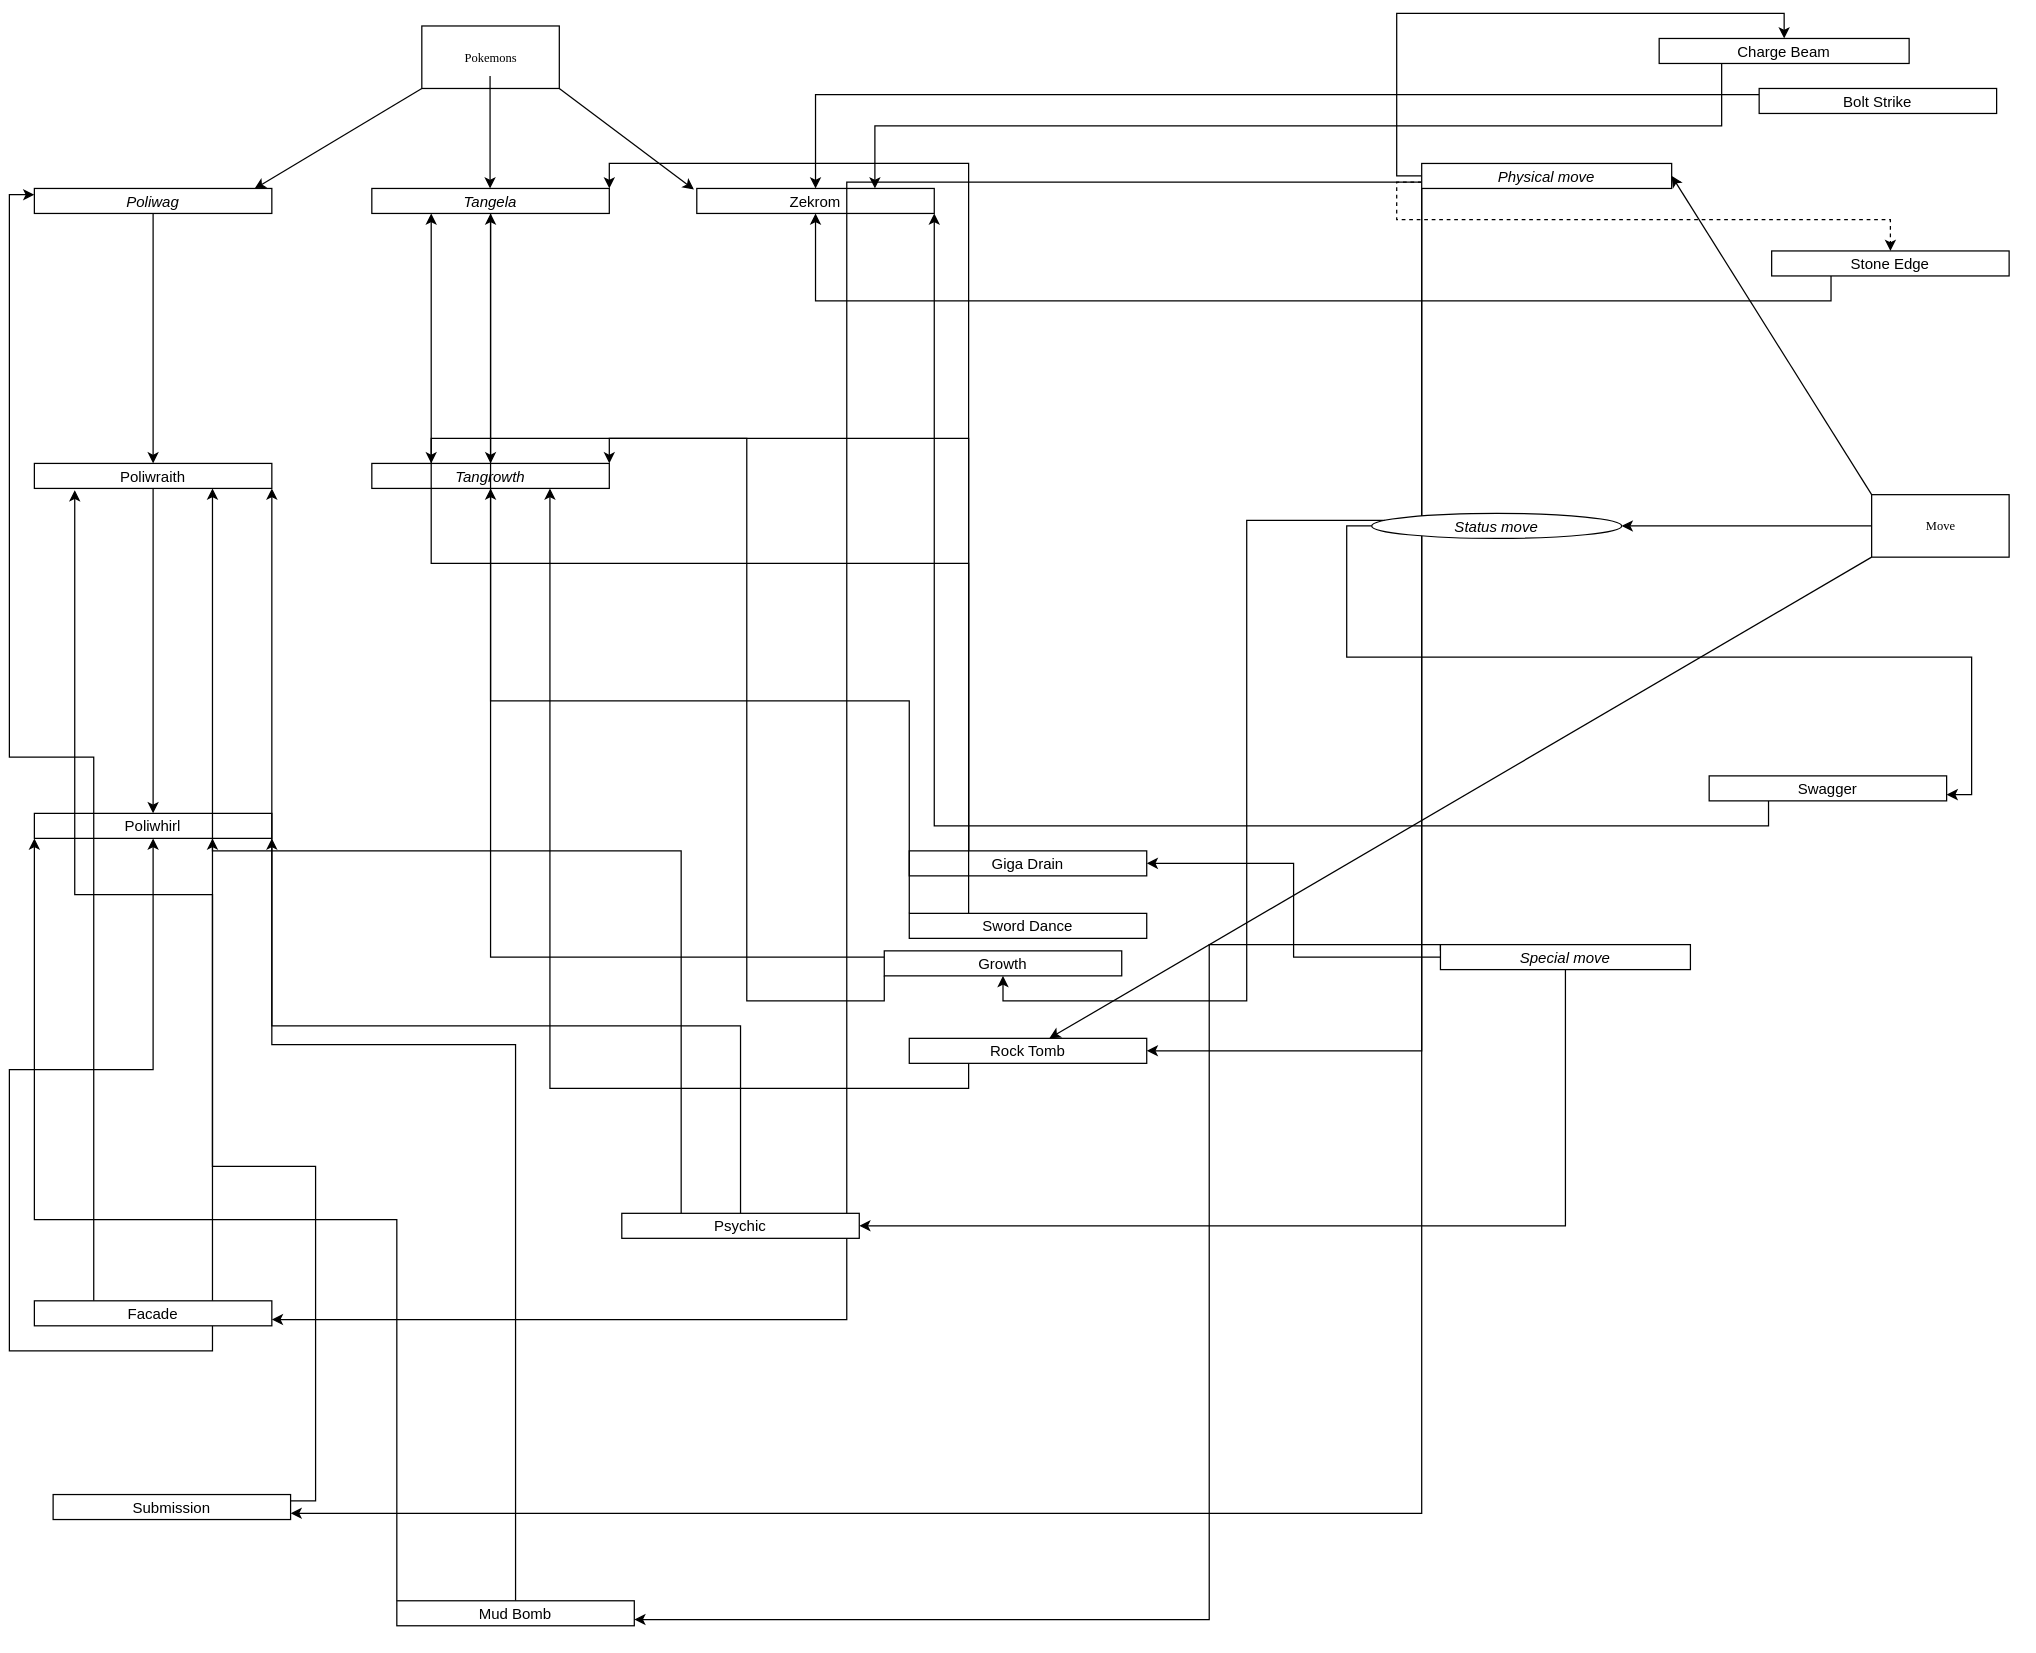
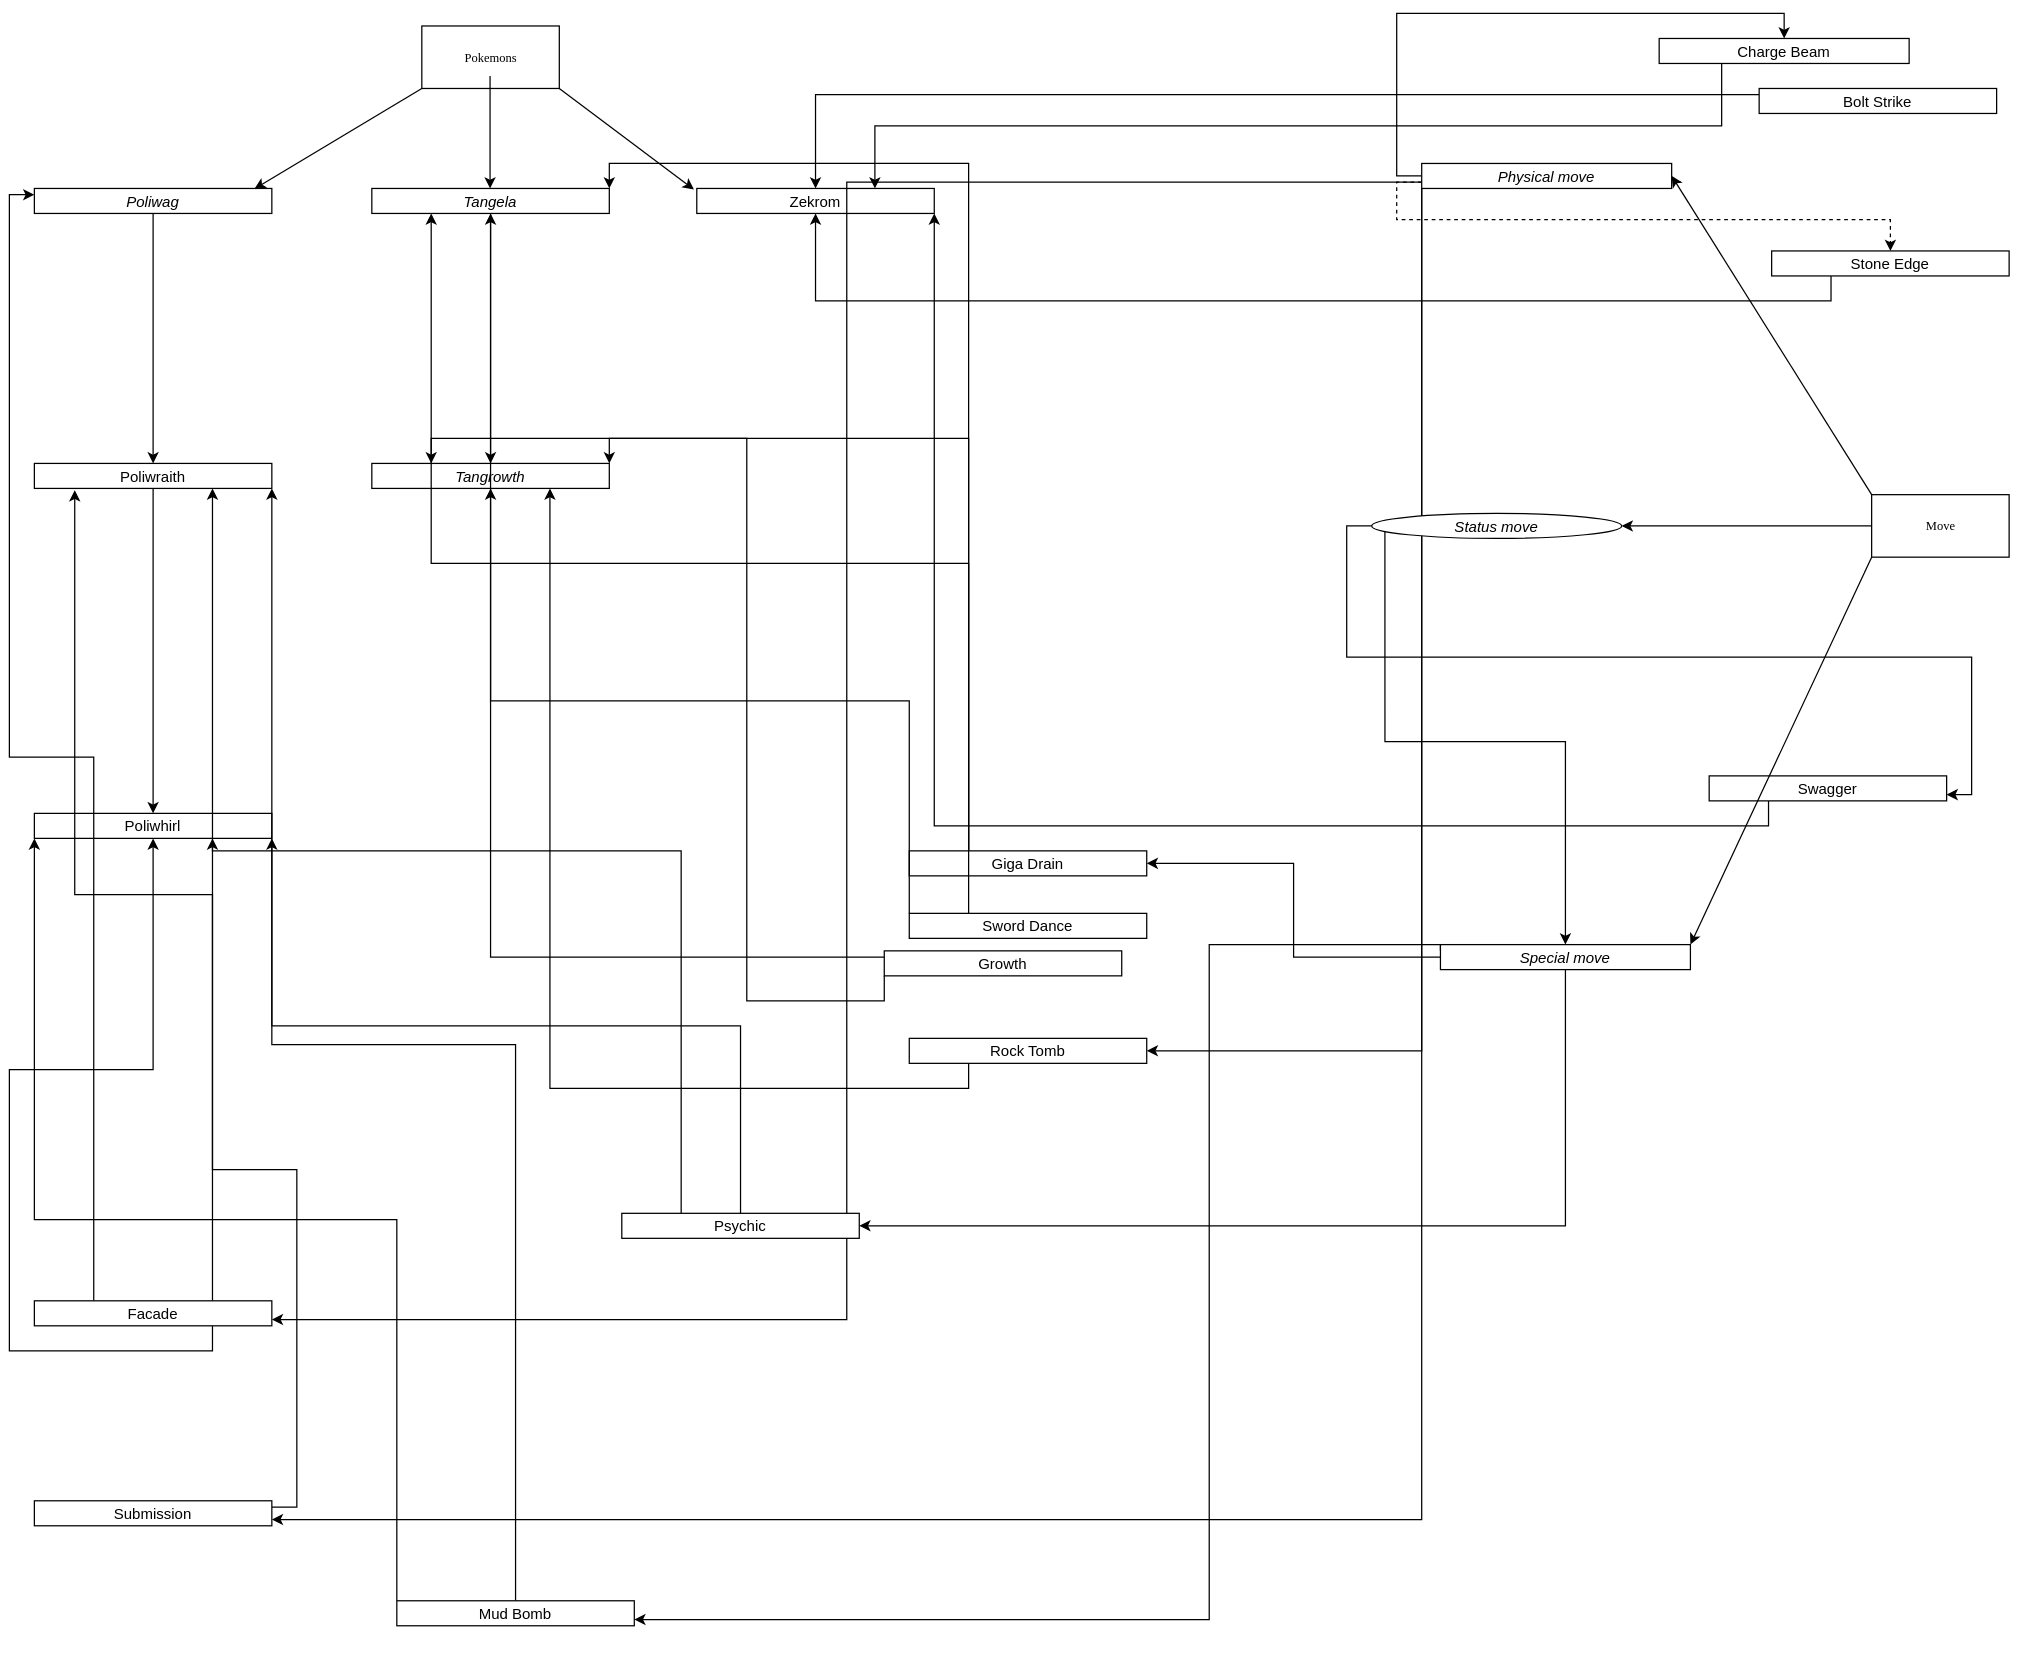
(1247, 757) -> (1385, 717)
(1313, 884) -> (1783, 747)
(172, 1507) -> (153, 1513)
